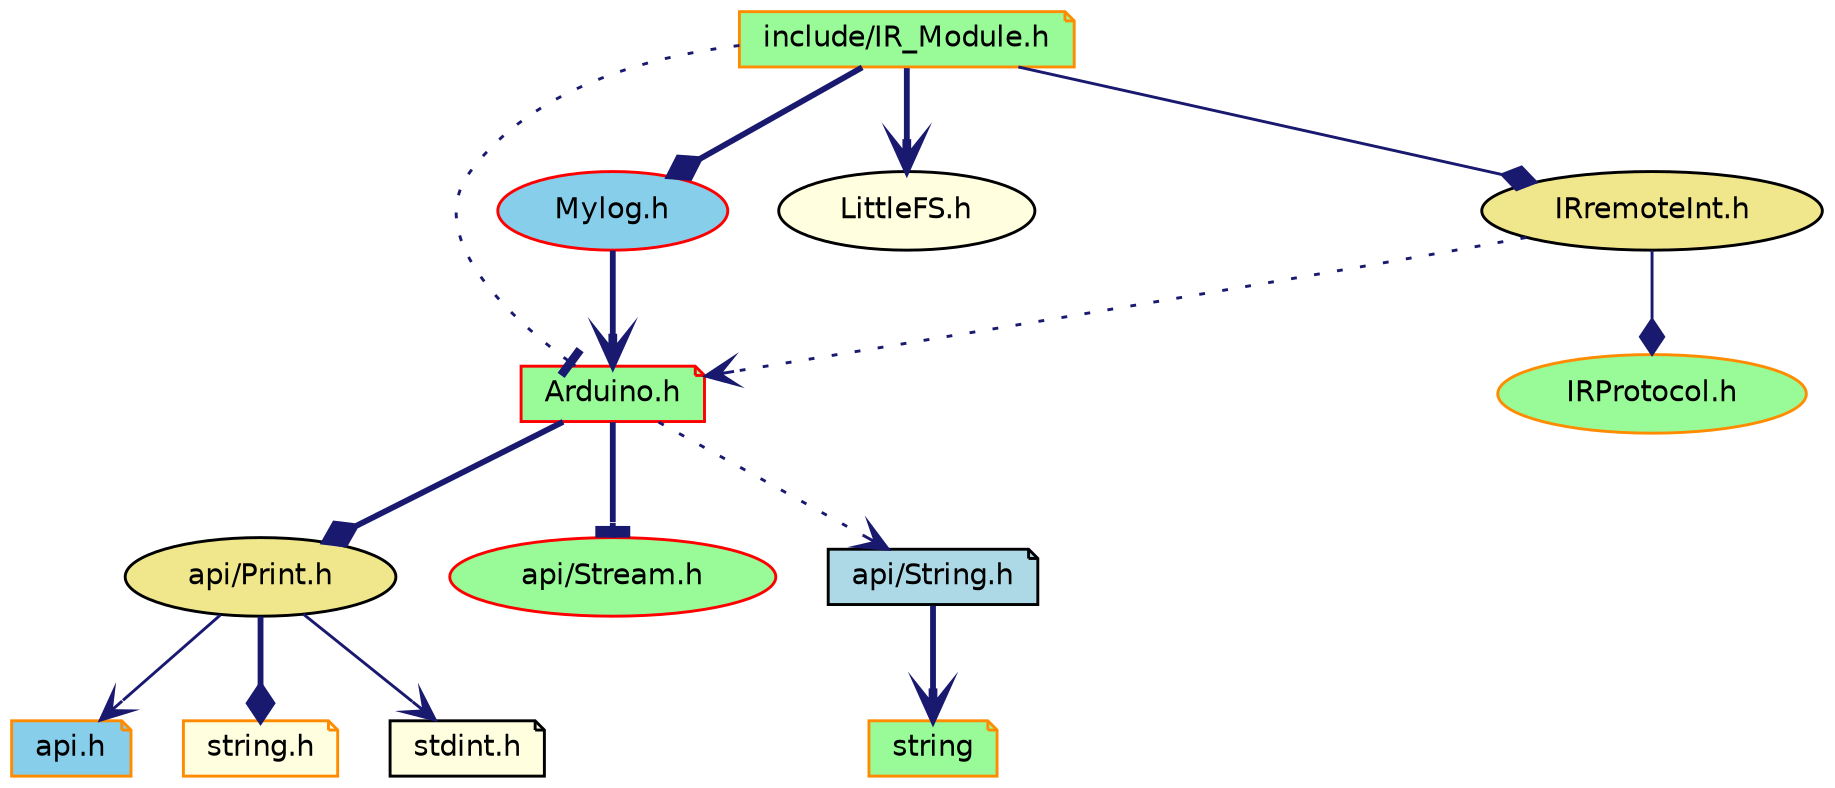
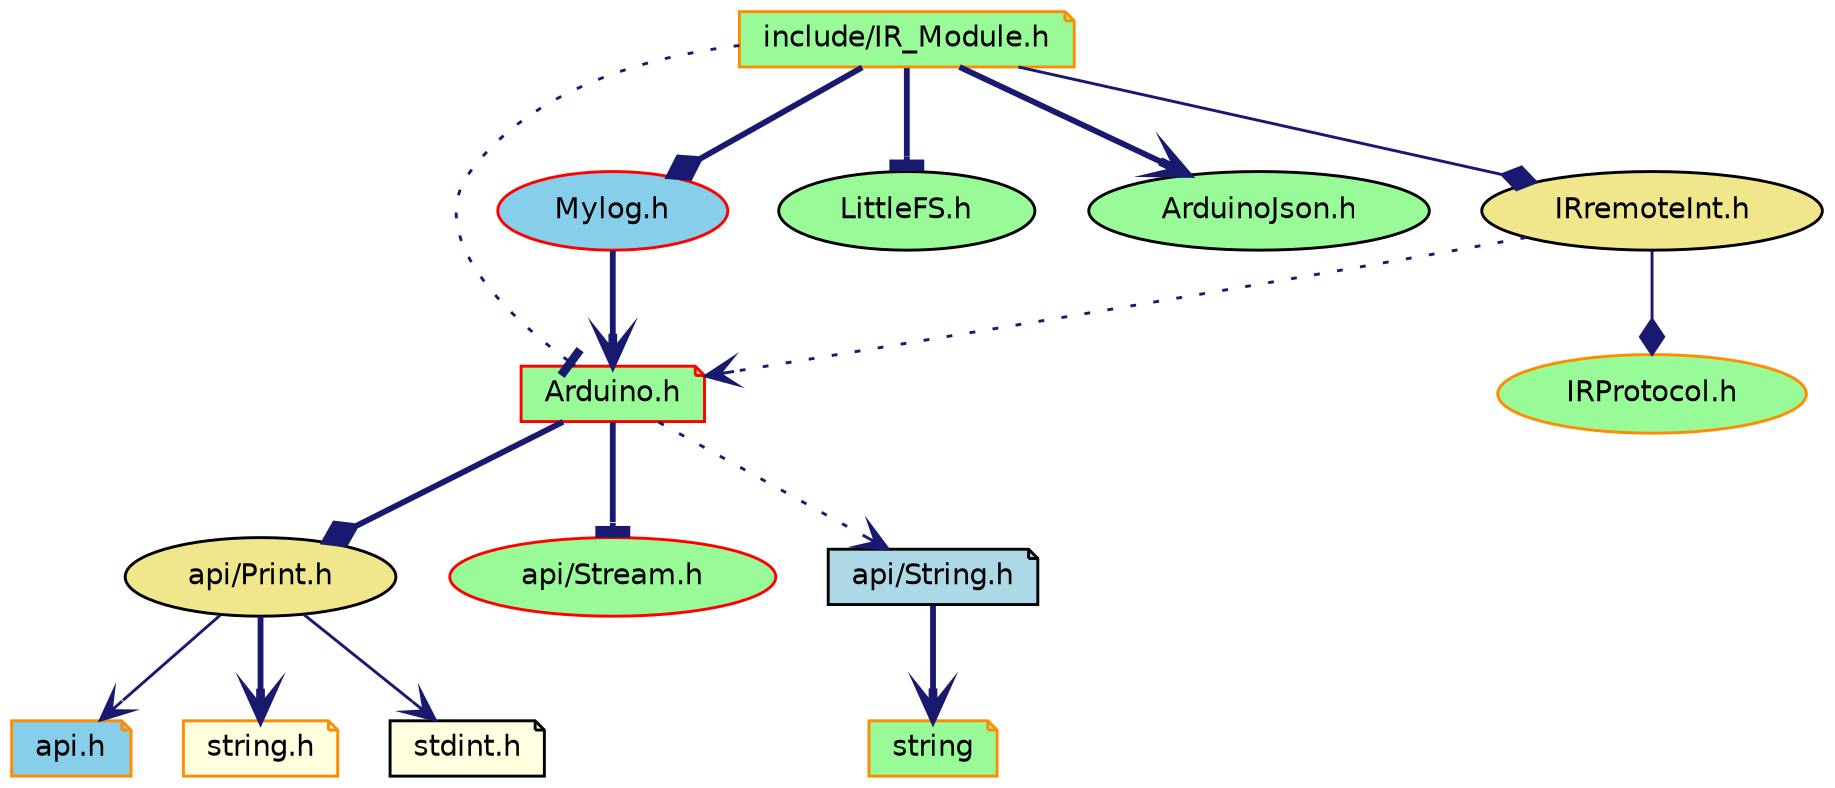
(907, 112) -> (907, 112)
(907, 211) -> (907, 211)
none -> (1259, 211)
(261, 654) -> (261, 654)
